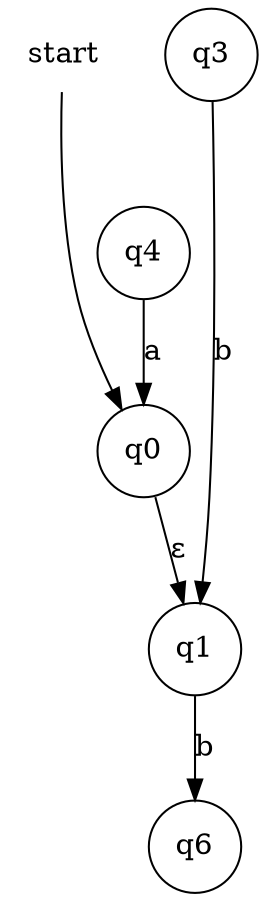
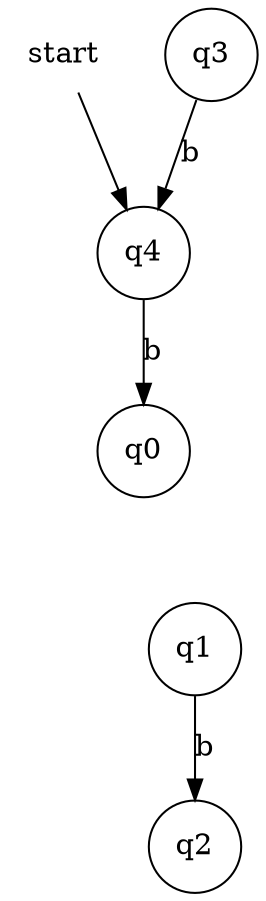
(68, 245) -> (99, 141)
(214, 342) -> (181, 144)
(153, 352) -> (153, 352)
(167, 540) -> none
(195, 847) -> (195, 847)
